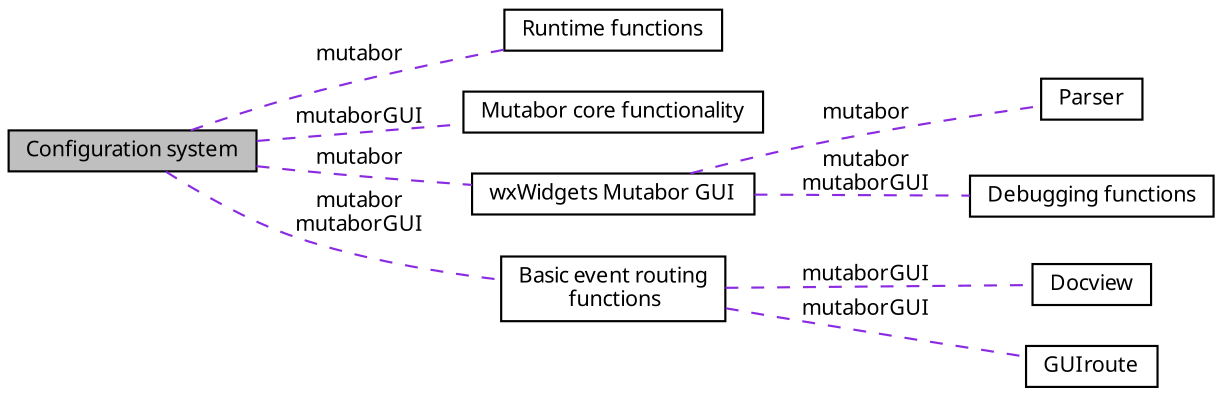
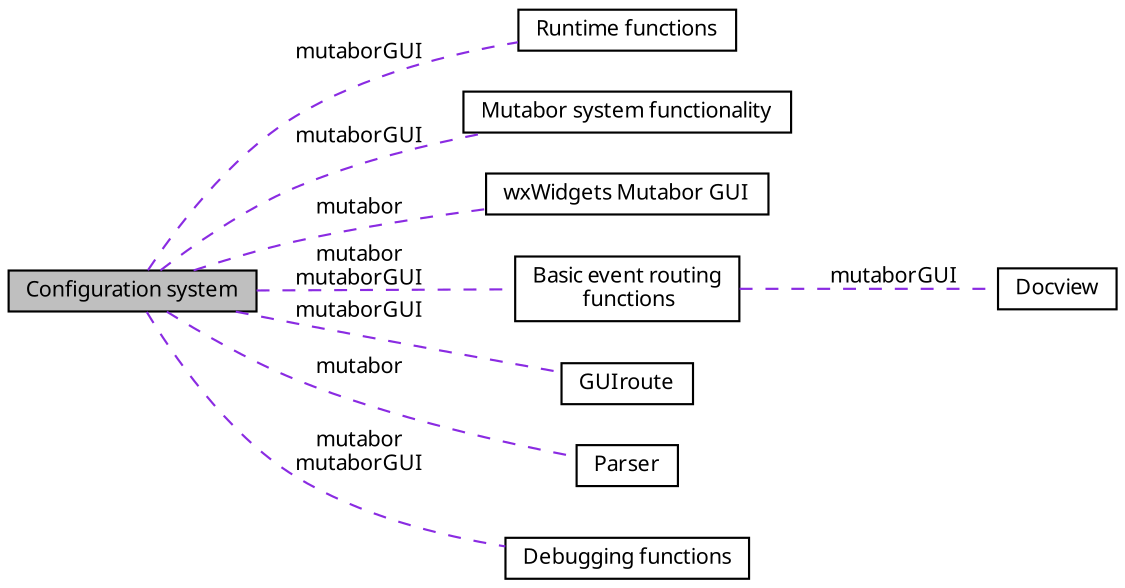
(360, 55) -> (360, 53)
(613, 112) -> (627, 112)
(864, 134) -> (364, 404)
(862, 195) -> (295, 476)
(876, 333) -> (398, 343)
